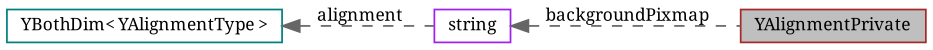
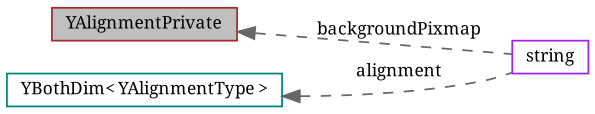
(635, 26) -> (384, 44)
